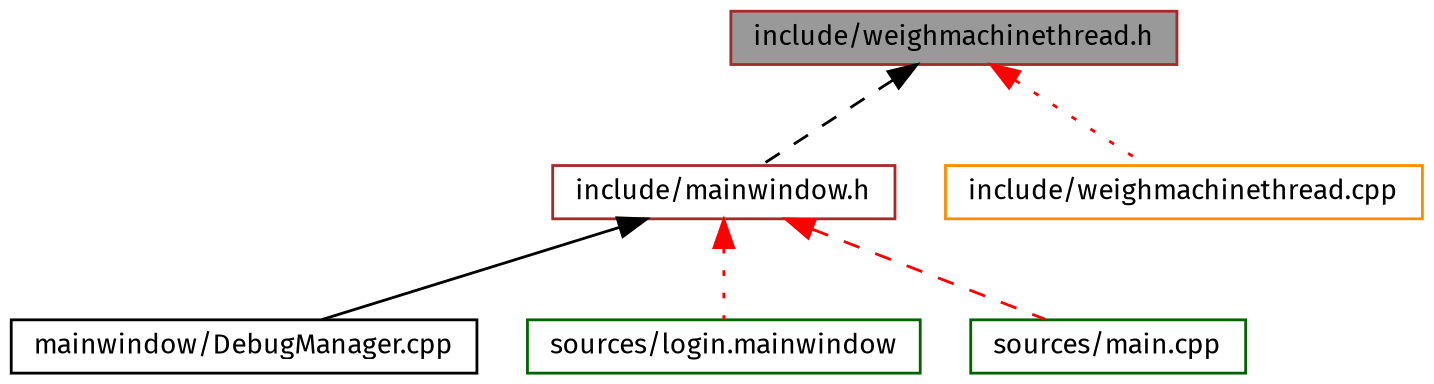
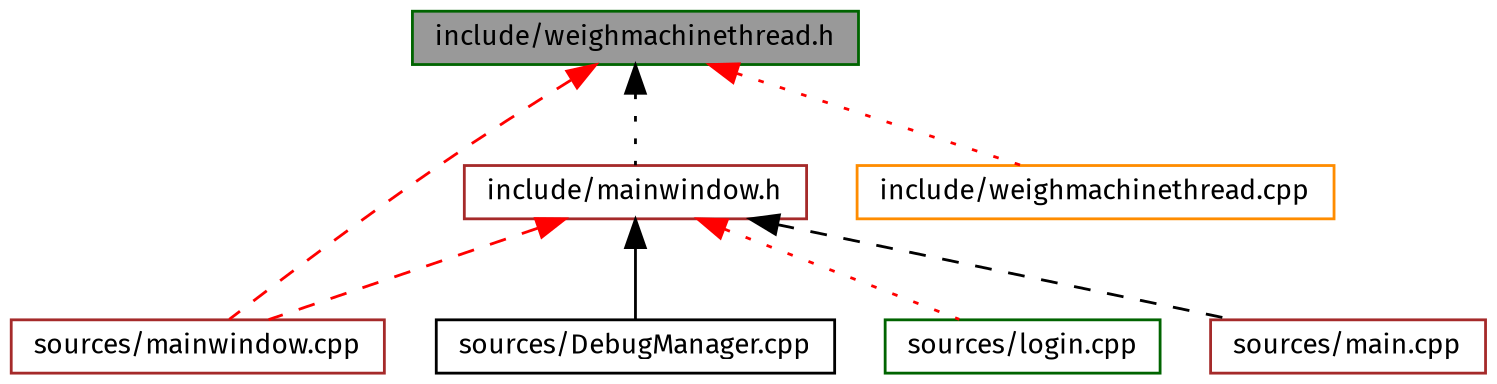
(954, 38) -> (635, 38)
(827, 123) -> (635, 129)
(929, 274) -> (1005, 272)
none -> (198, 346)
(244, 346) -> (635, 346)
(724, 346) -> (1023, 346)
(1108, 346) -> (1348, 346)
